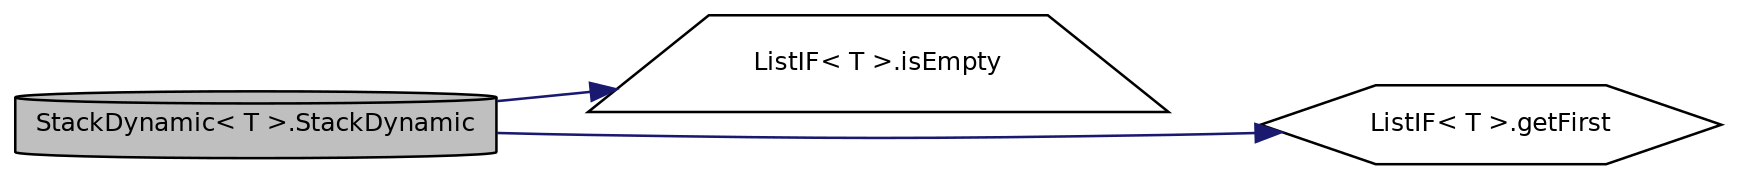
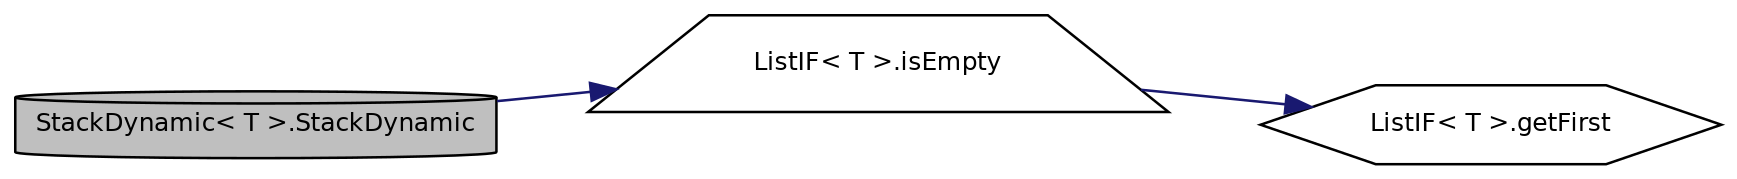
(876, 138) -> (1213, 97)
